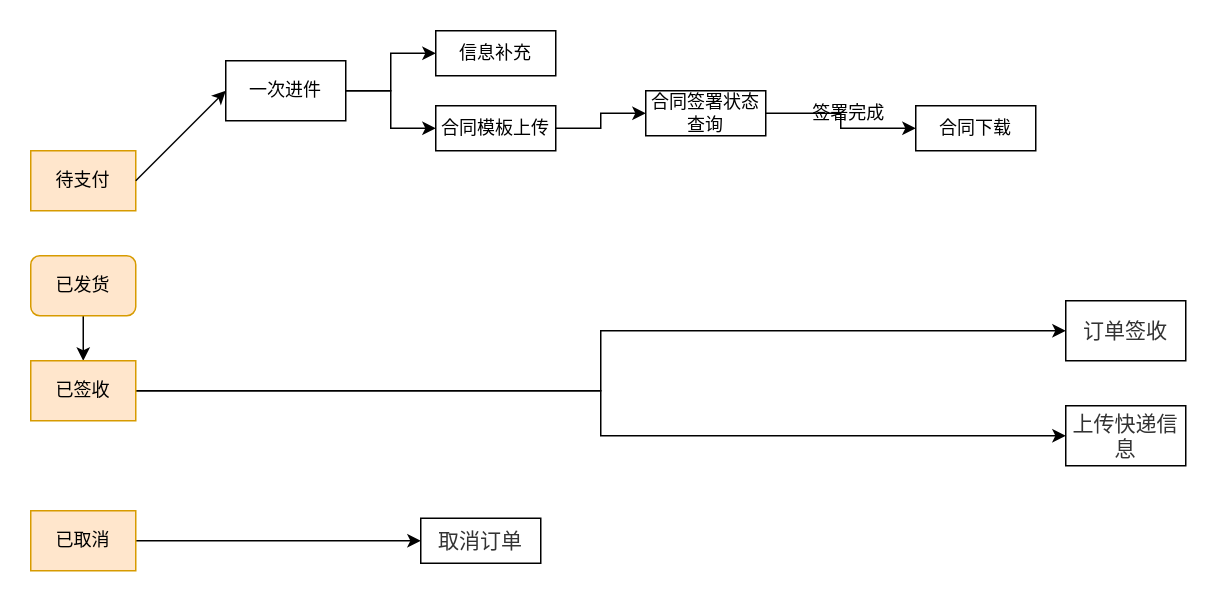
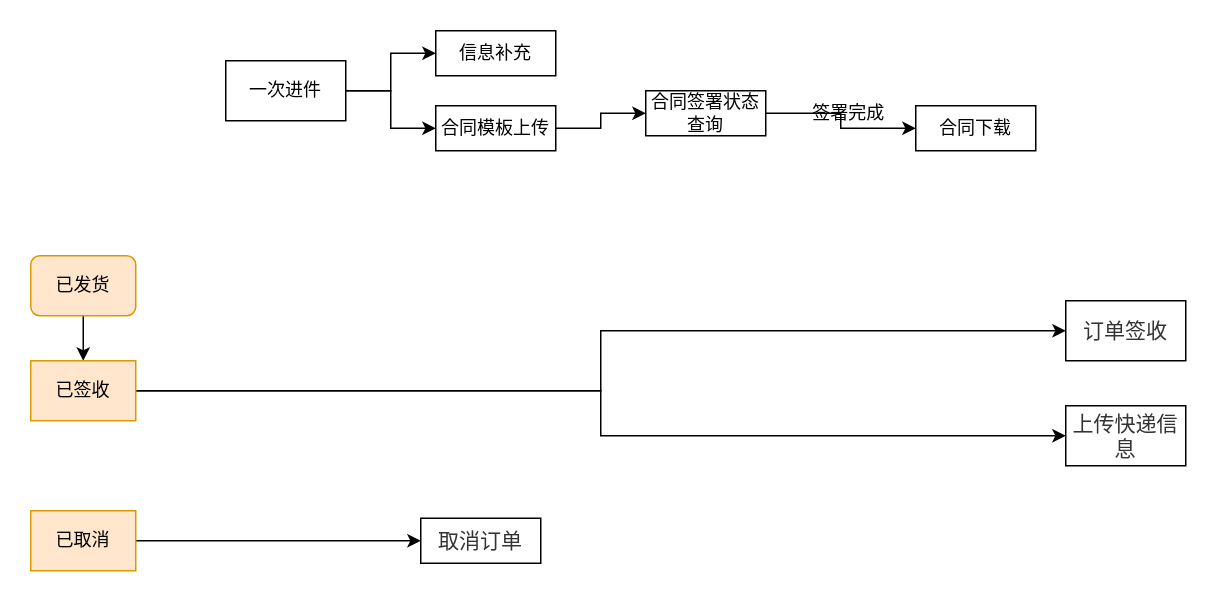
(177, 139) -> none
(83, 181) -> none
